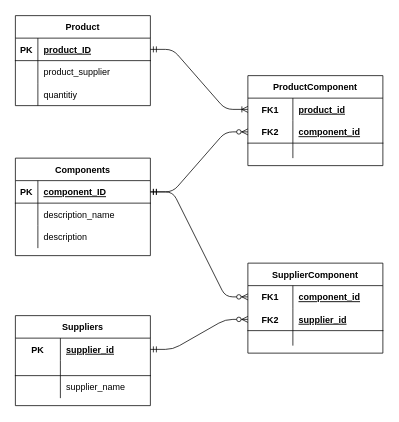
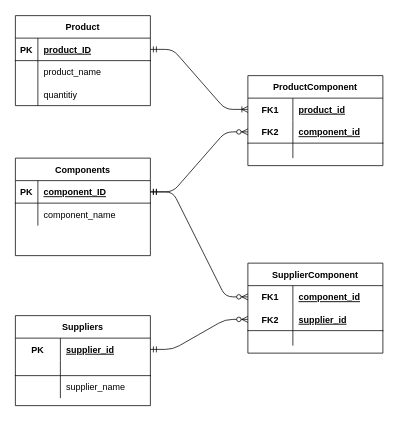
(81, 72) -> (74, 72)
(81, 215) -> (79, 215)
(94, 237) -> none
